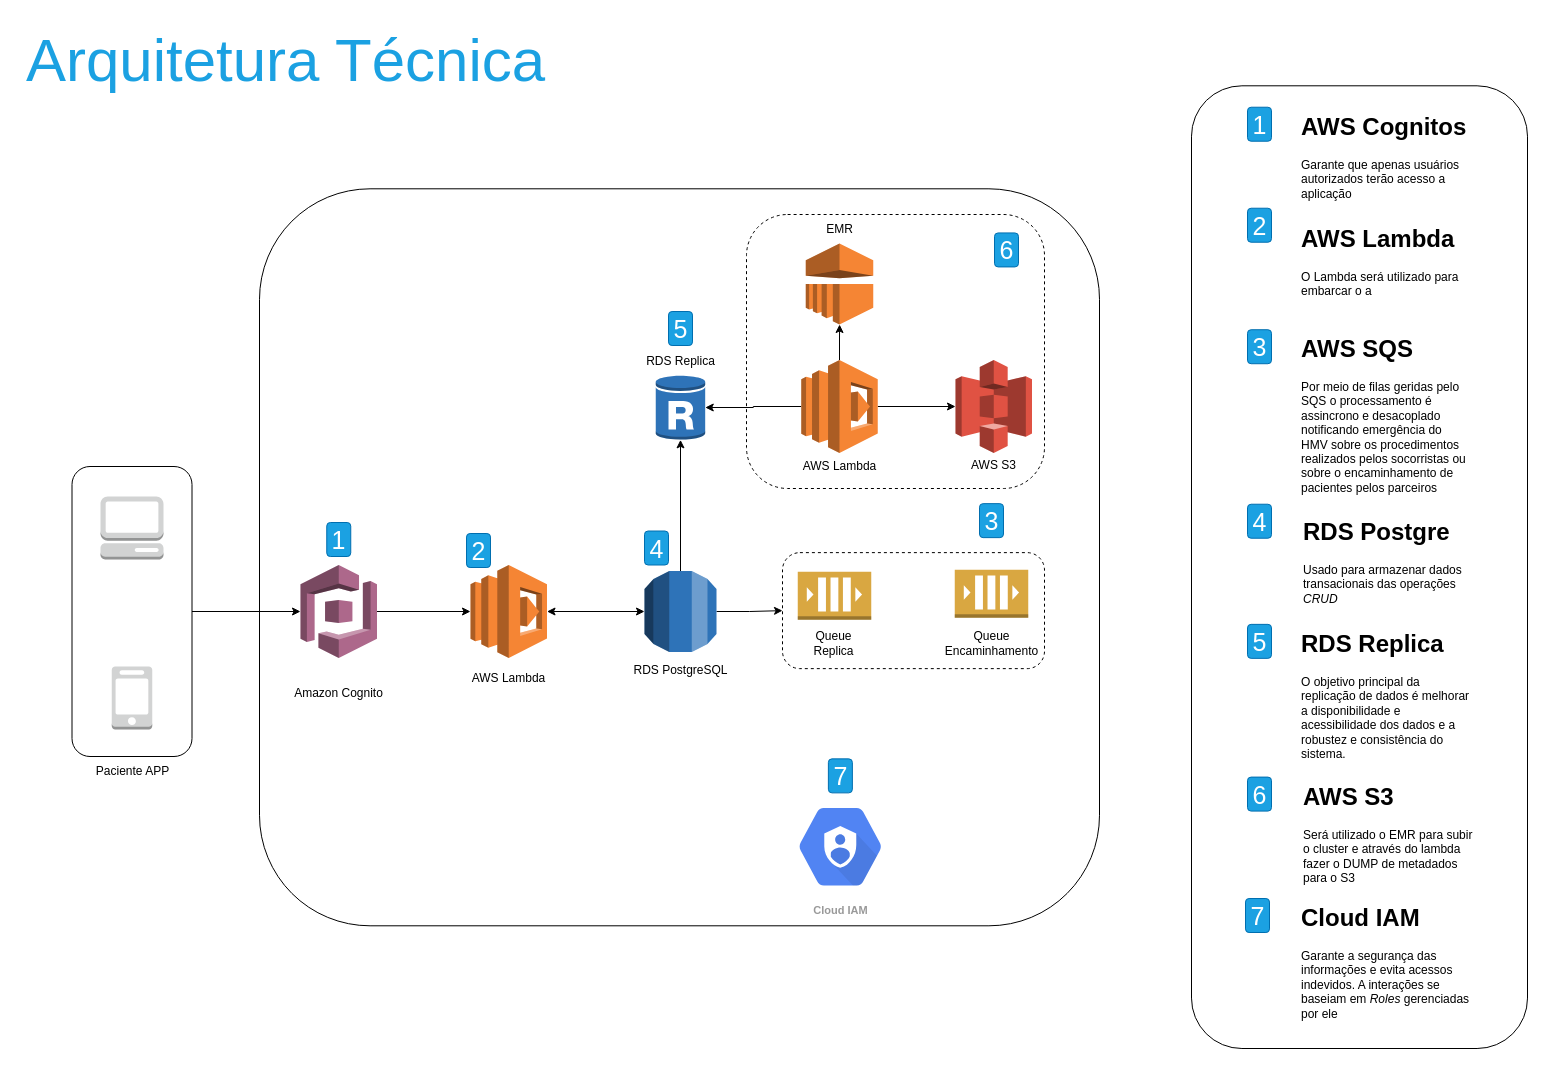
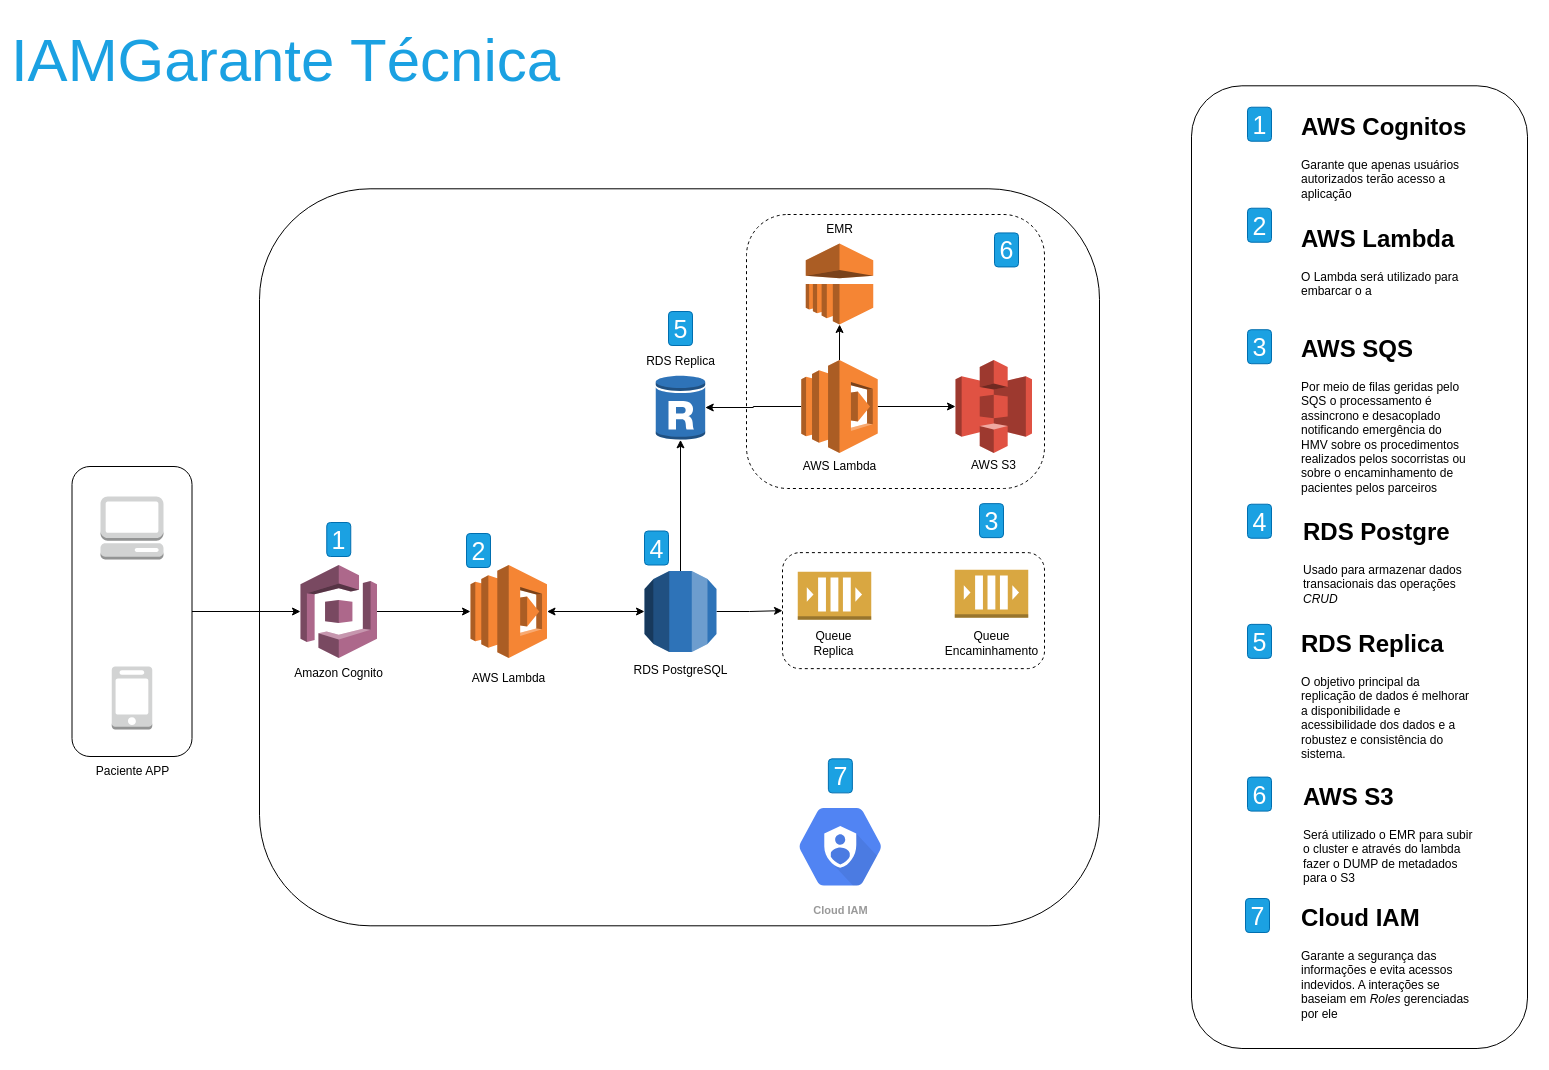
(286, 61) -> (286, 61)
(339, 694) -> (339, 674)
